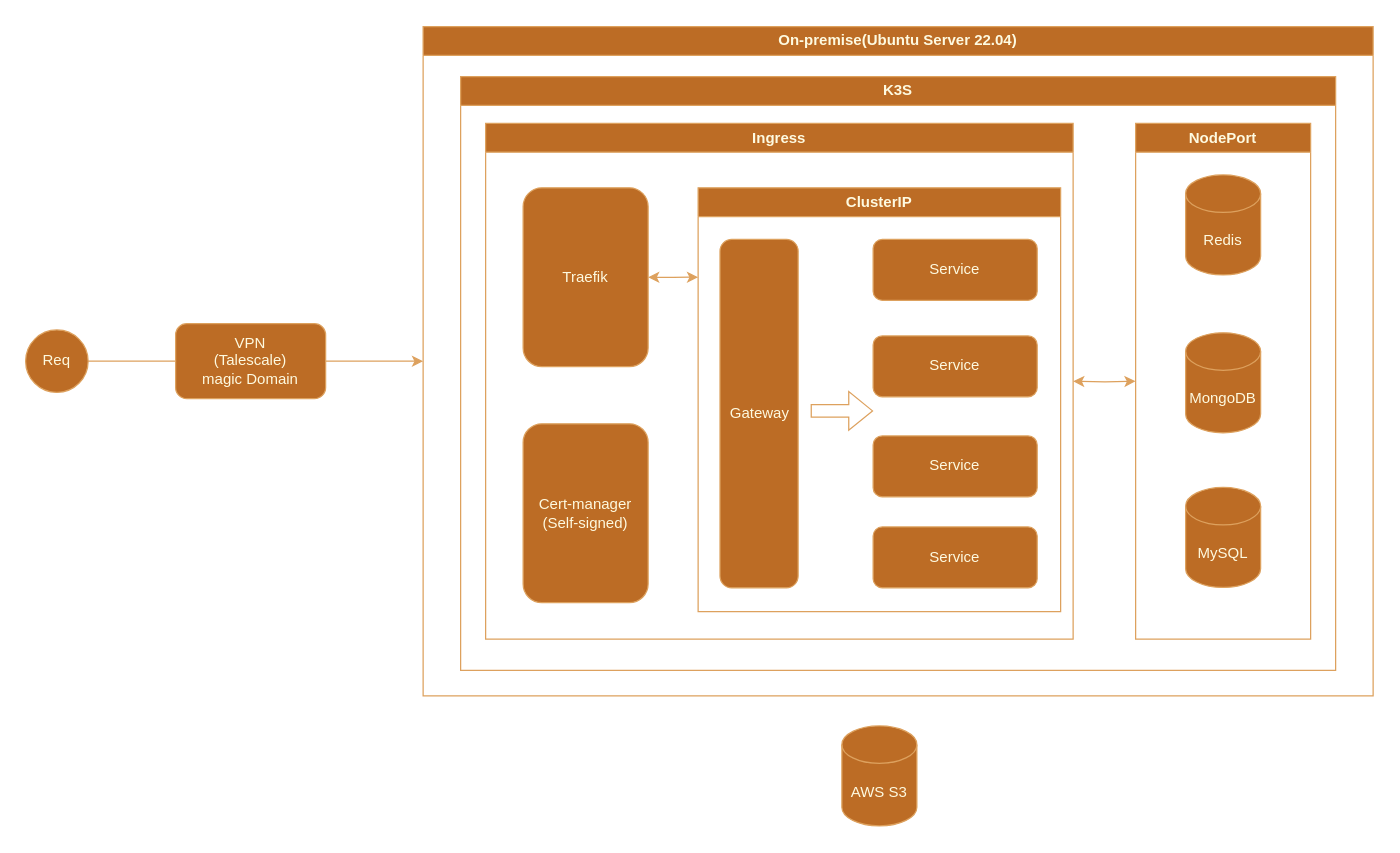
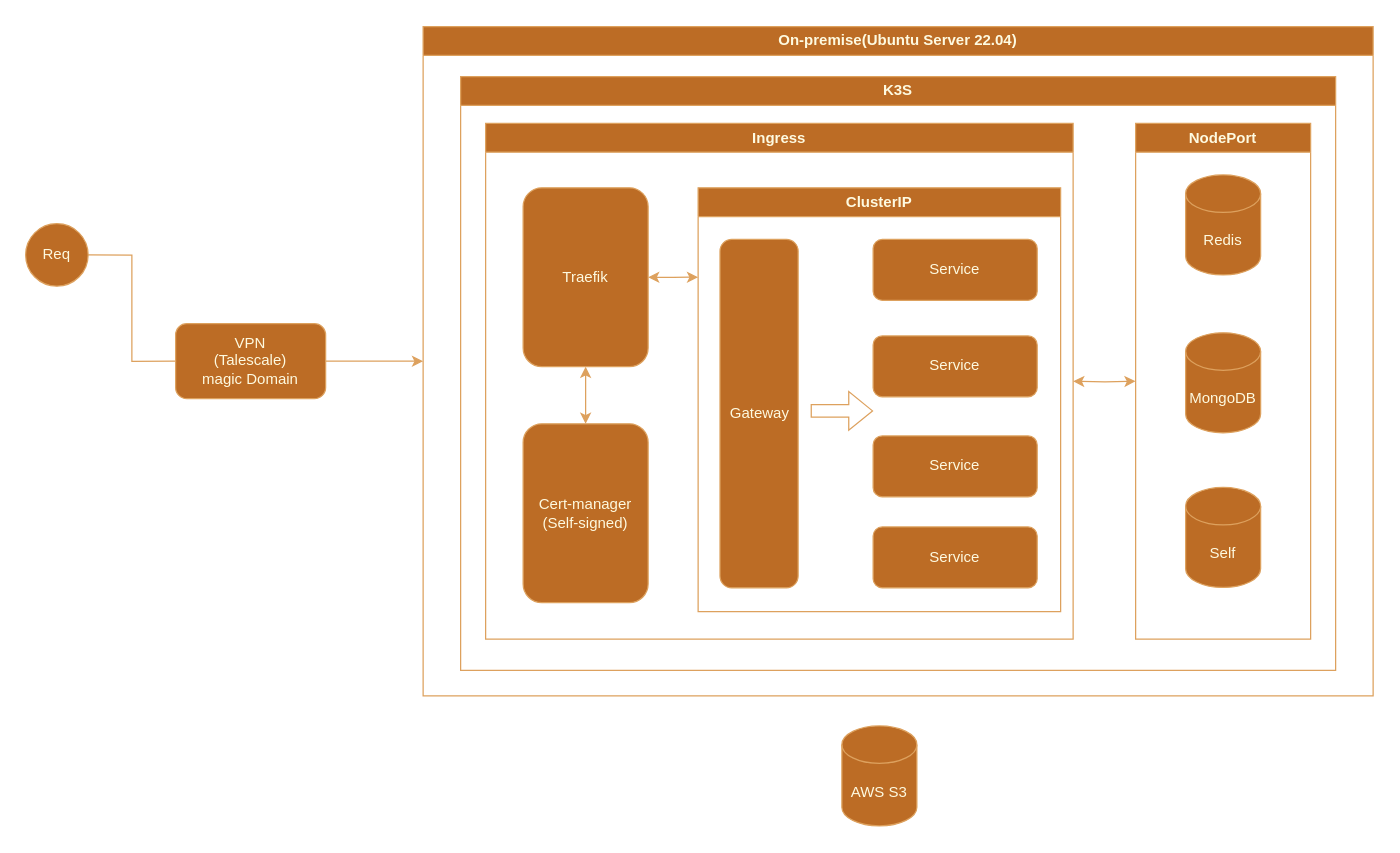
(57, 361) -> (57, 255)
none -> (586, 395)
(1223, 553) -> (1223, 553)
